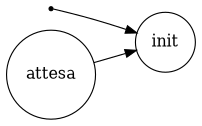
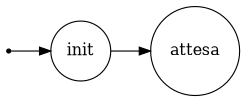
(110, 58) -> (125, 51)
